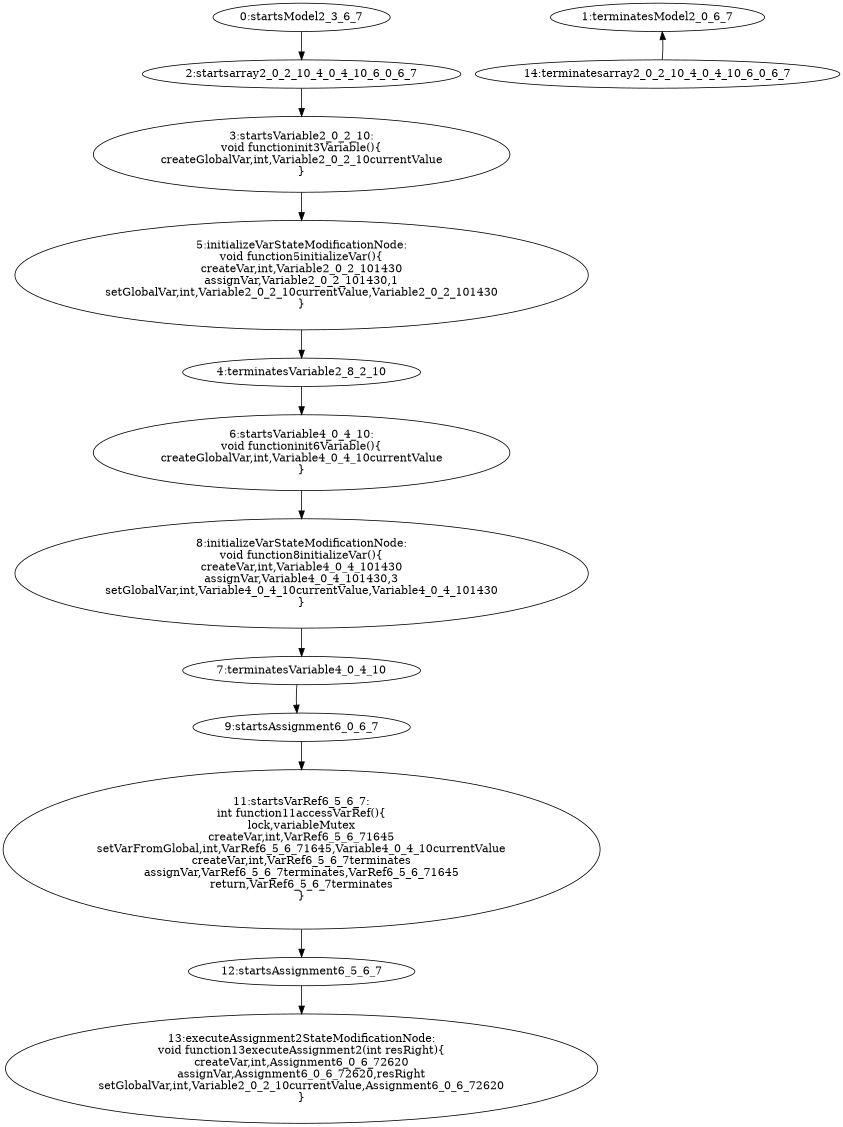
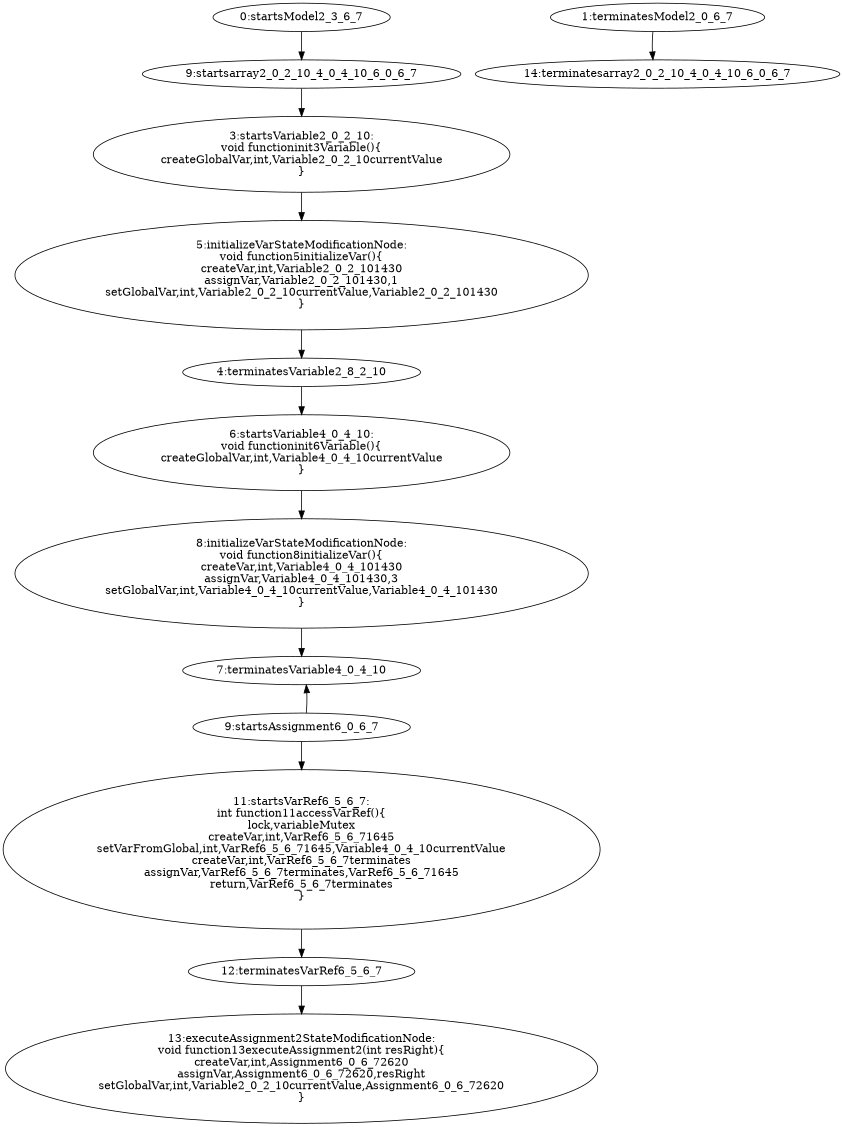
(663, 50) -> (652, 42)
(302, 74) -> (302, 74)
(296, 695) -> (307, 703)
(302, 972) -> (302, 972)
